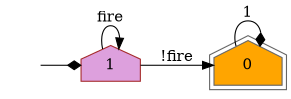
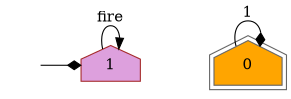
(171, 65) -> none
